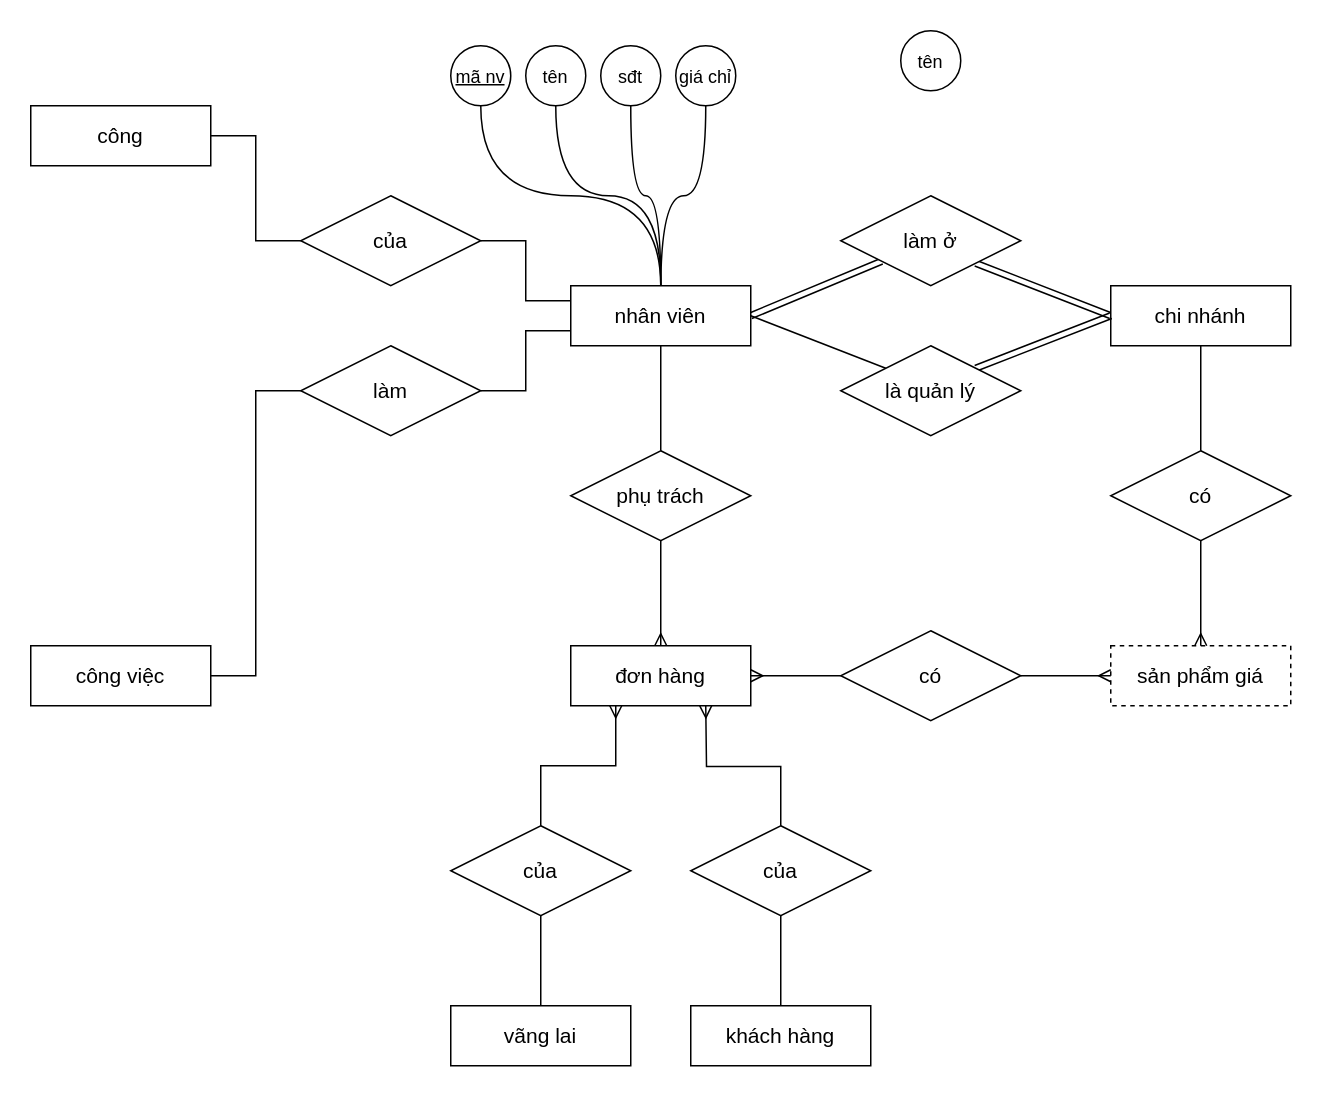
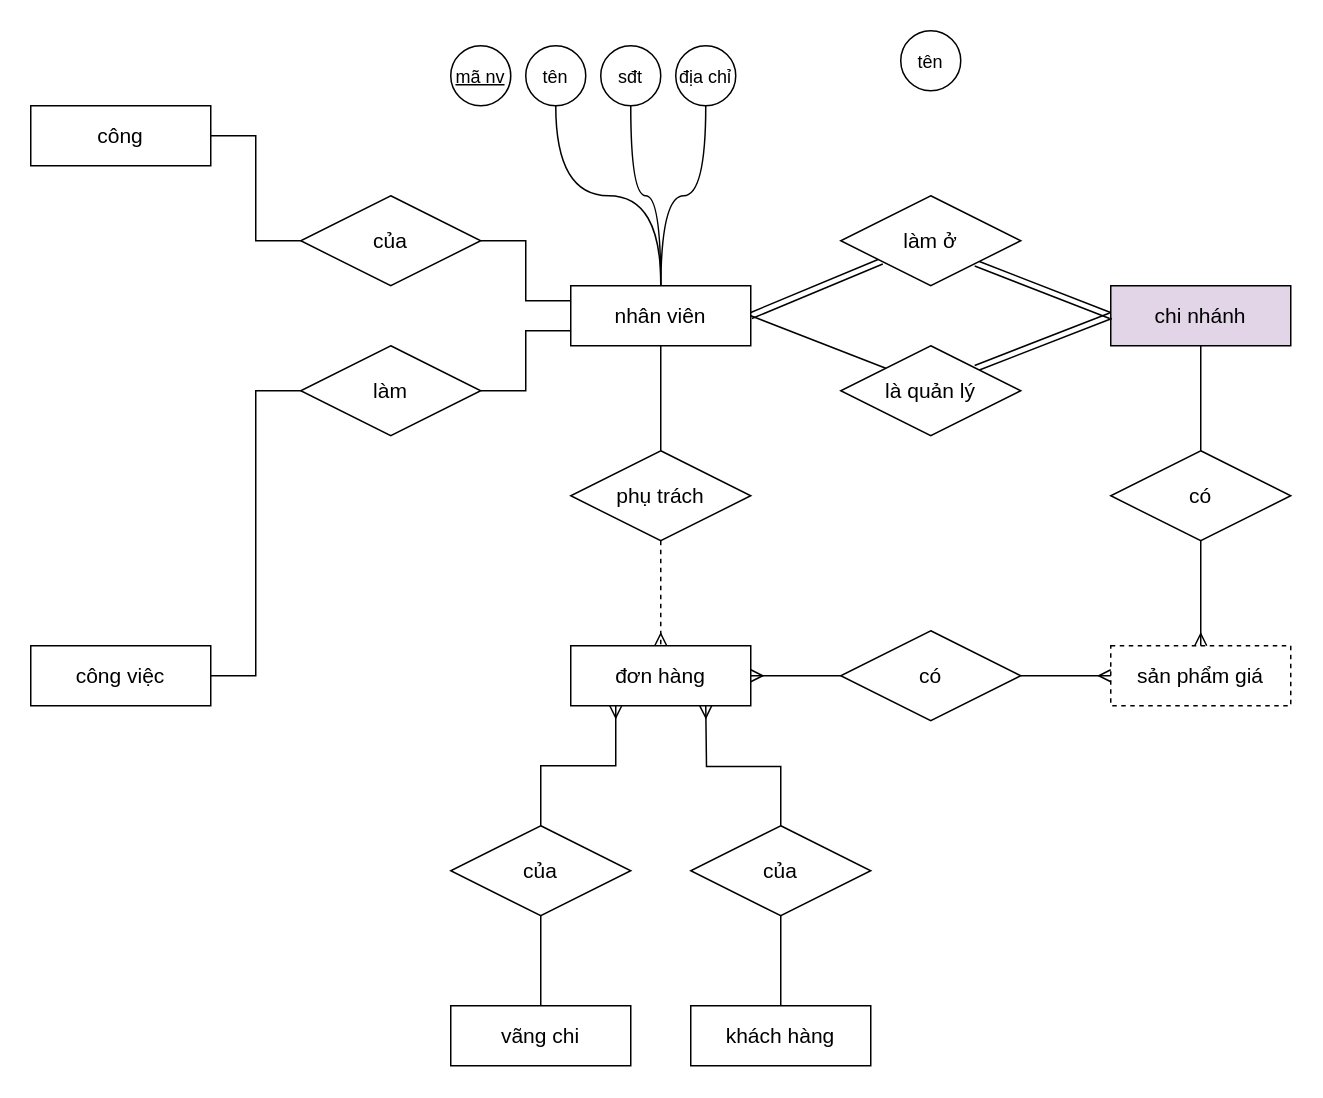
(706, 76) -> (706, 76)
(553, 195) -> none
(1201, 316) -> (1201, 316)
(661, 594) -> (661, 594)
(541, 1036) -> (541, 1036)
